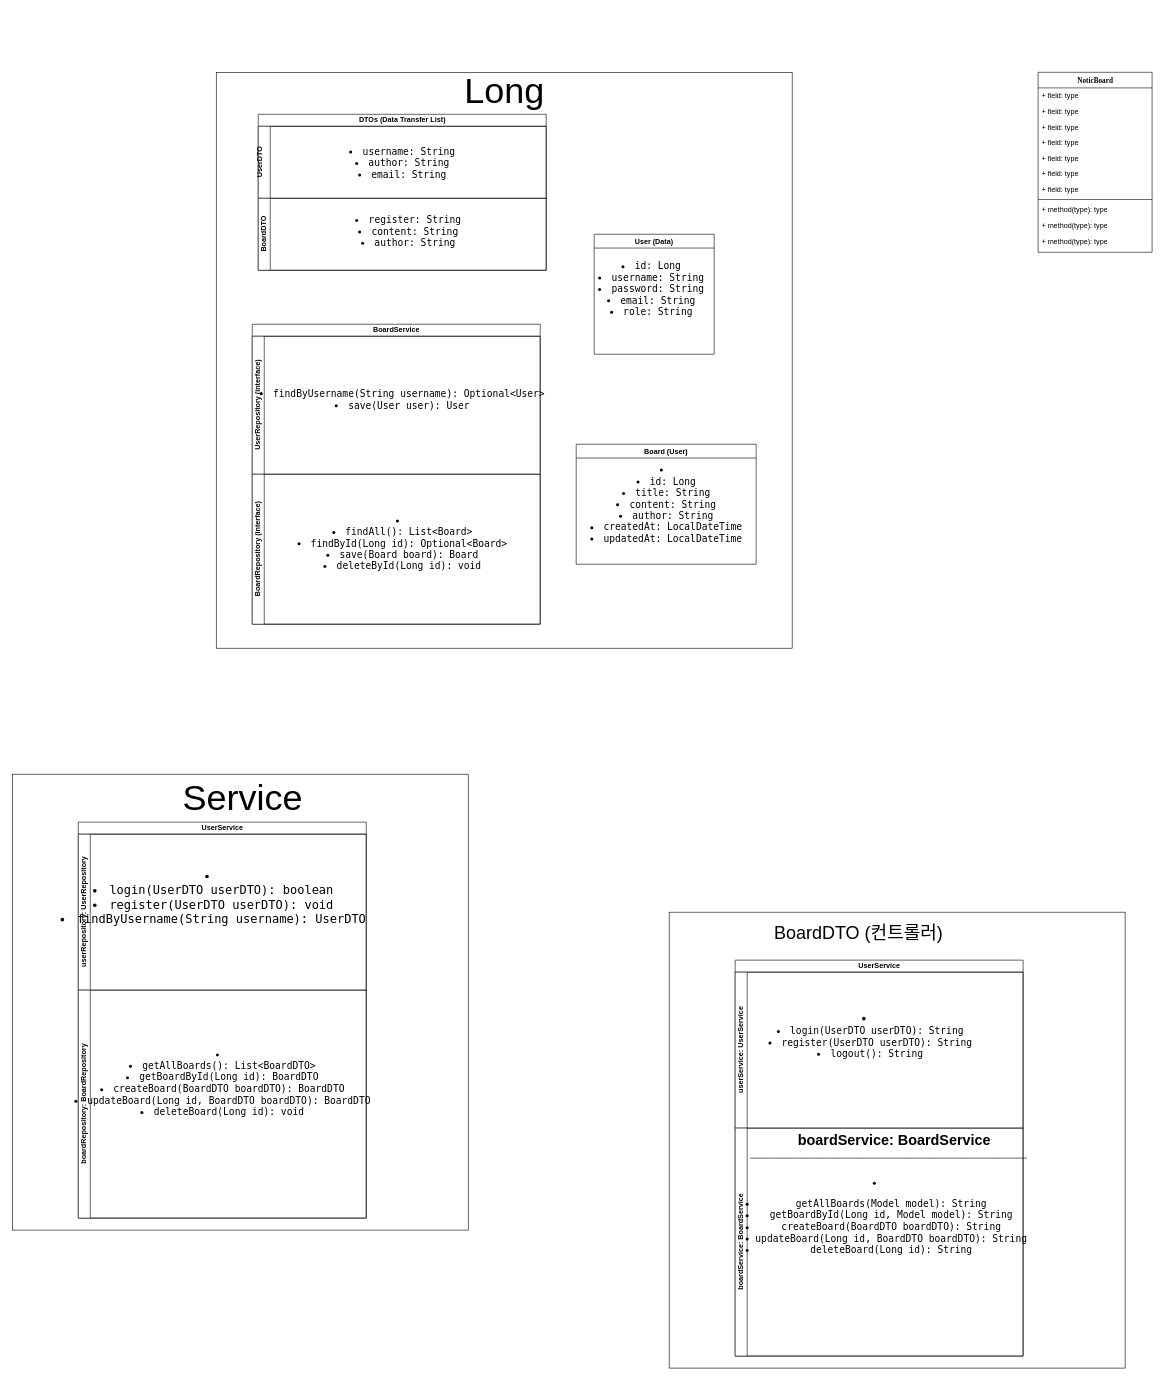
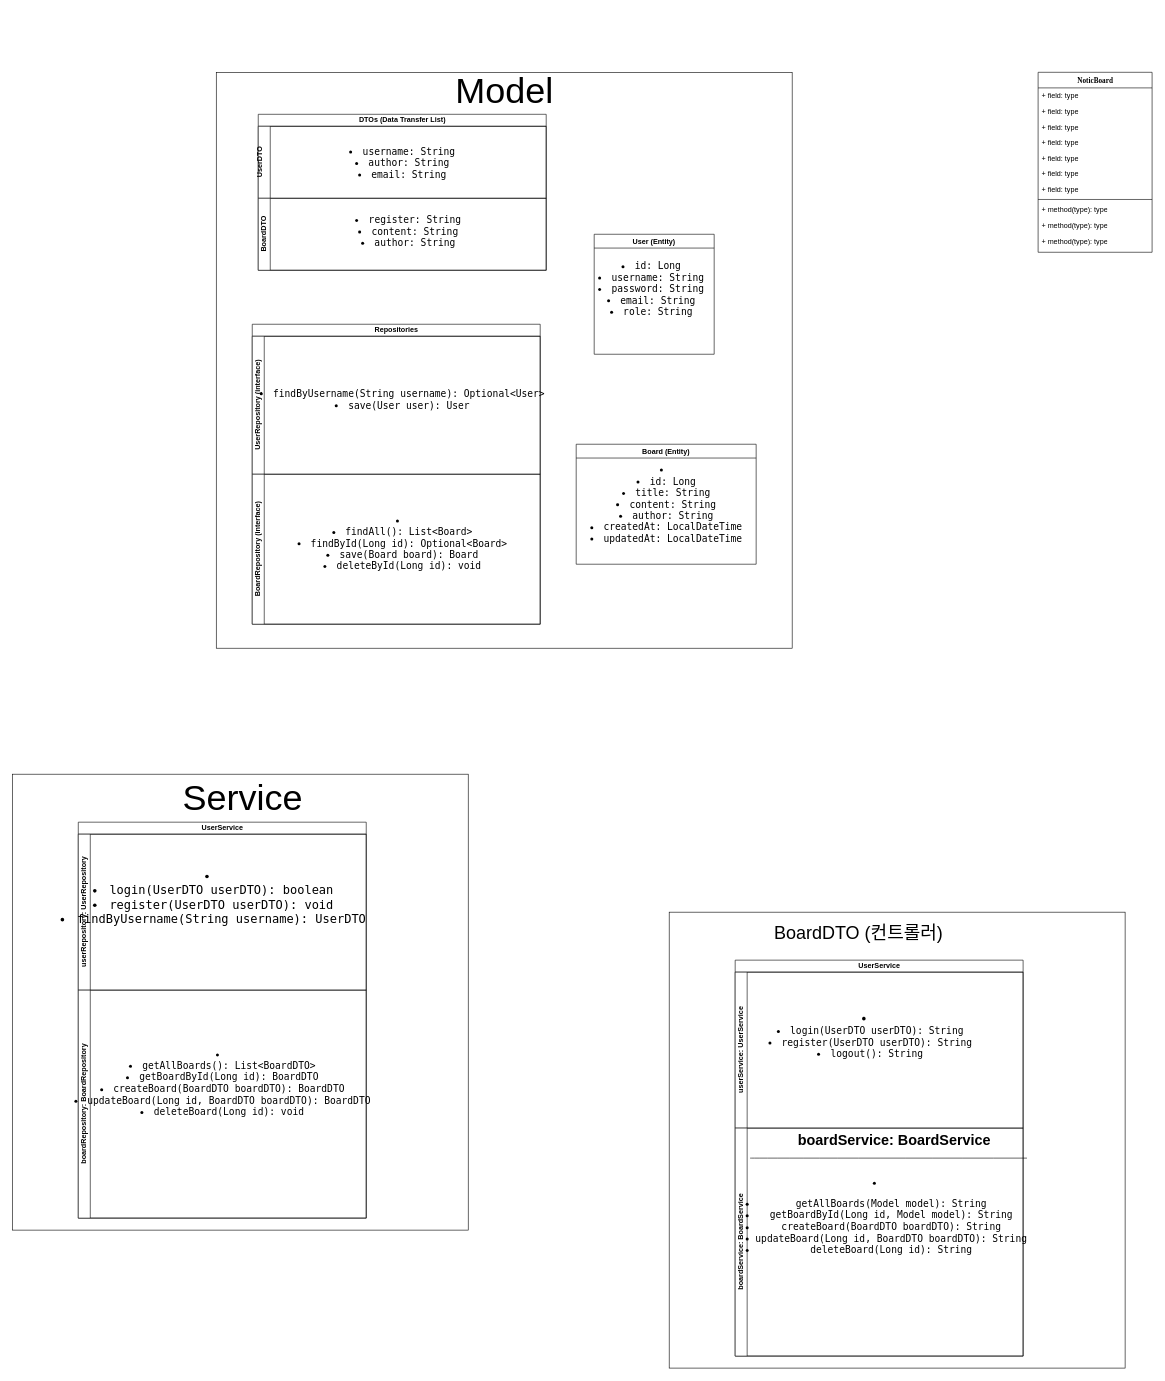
(505, 90) -> (505, 90)
(654, 242) -> (654, 242)
(397, 330) -> (397, 330)
(666, 452) -> (666, 452)
